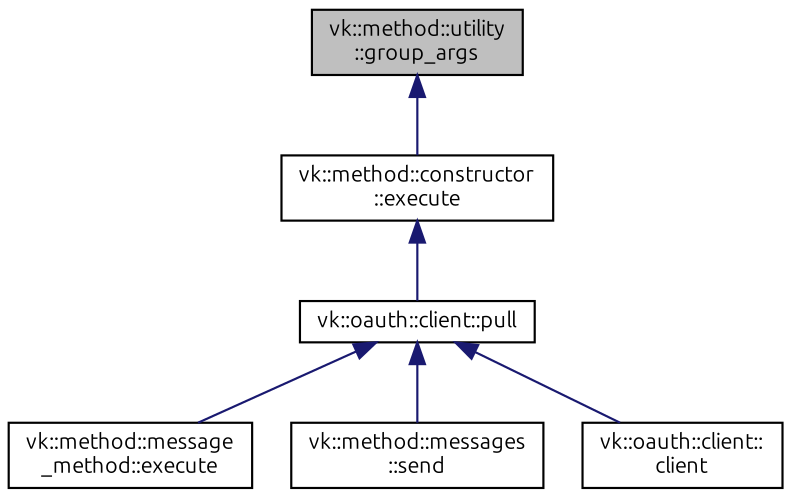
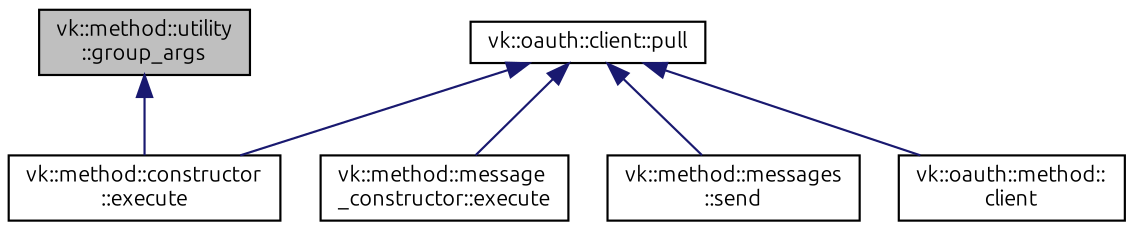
(417, 272) -> (374, 113)
(130, 455) -> (445, 188)
(683, 455) -> (1012, 188)
